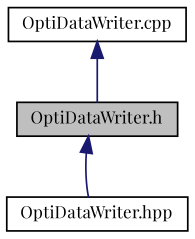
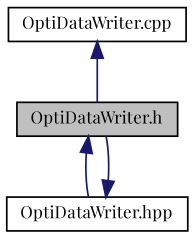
none -> (109, 158)
